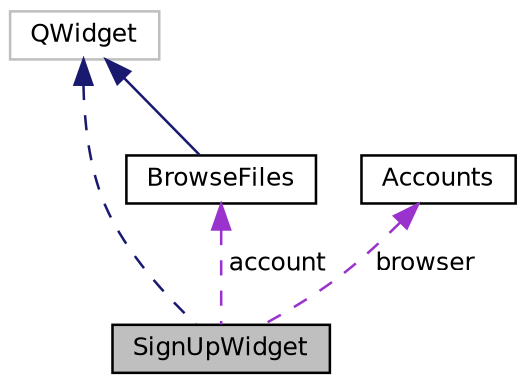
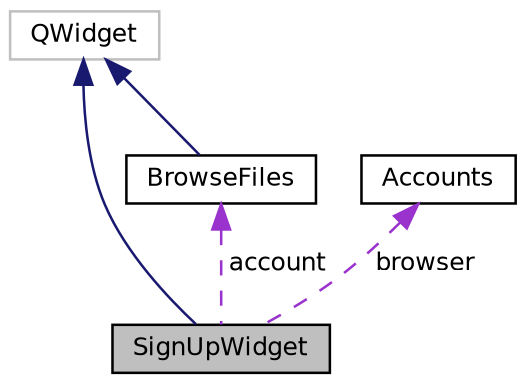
(111, 218) -> (111, 218)
